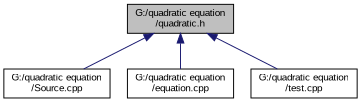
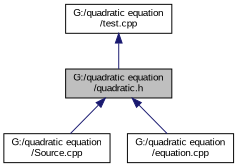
(247, 53) -> (119, 56)
